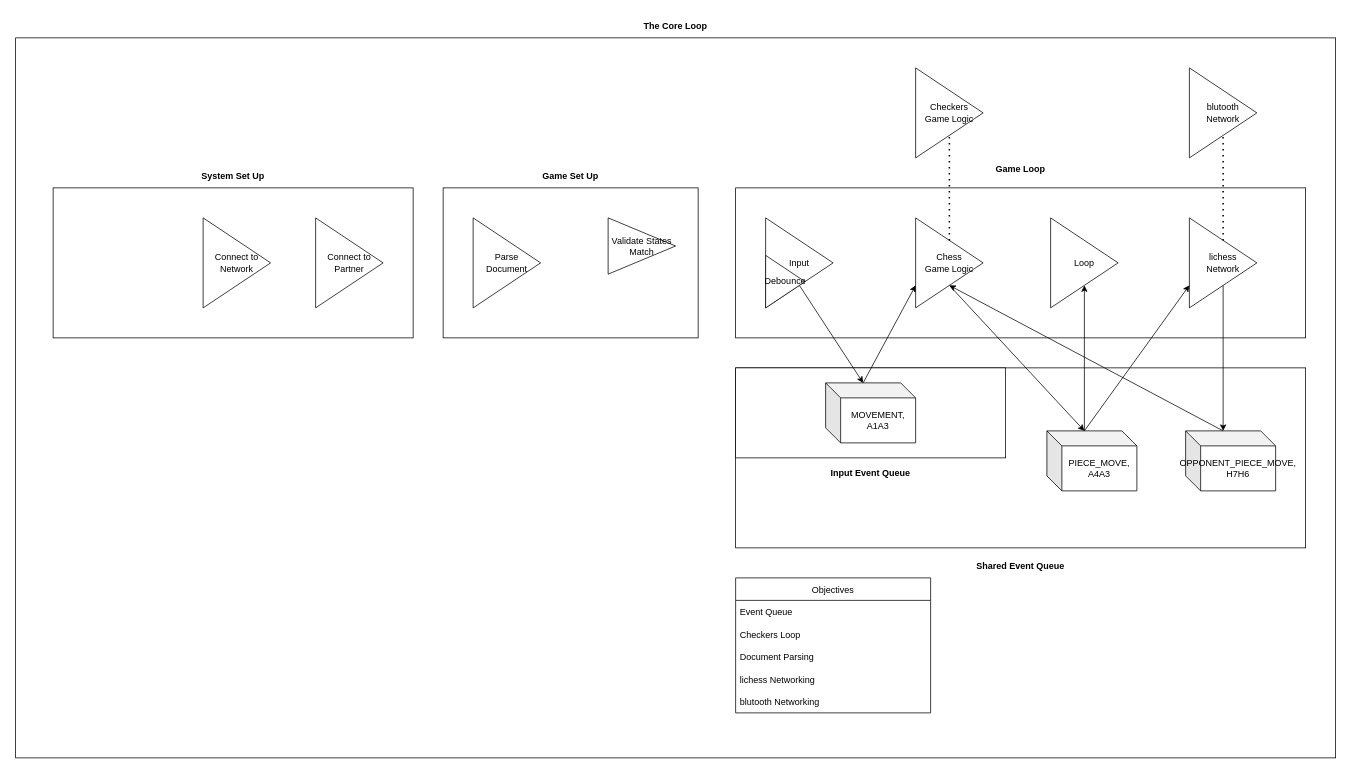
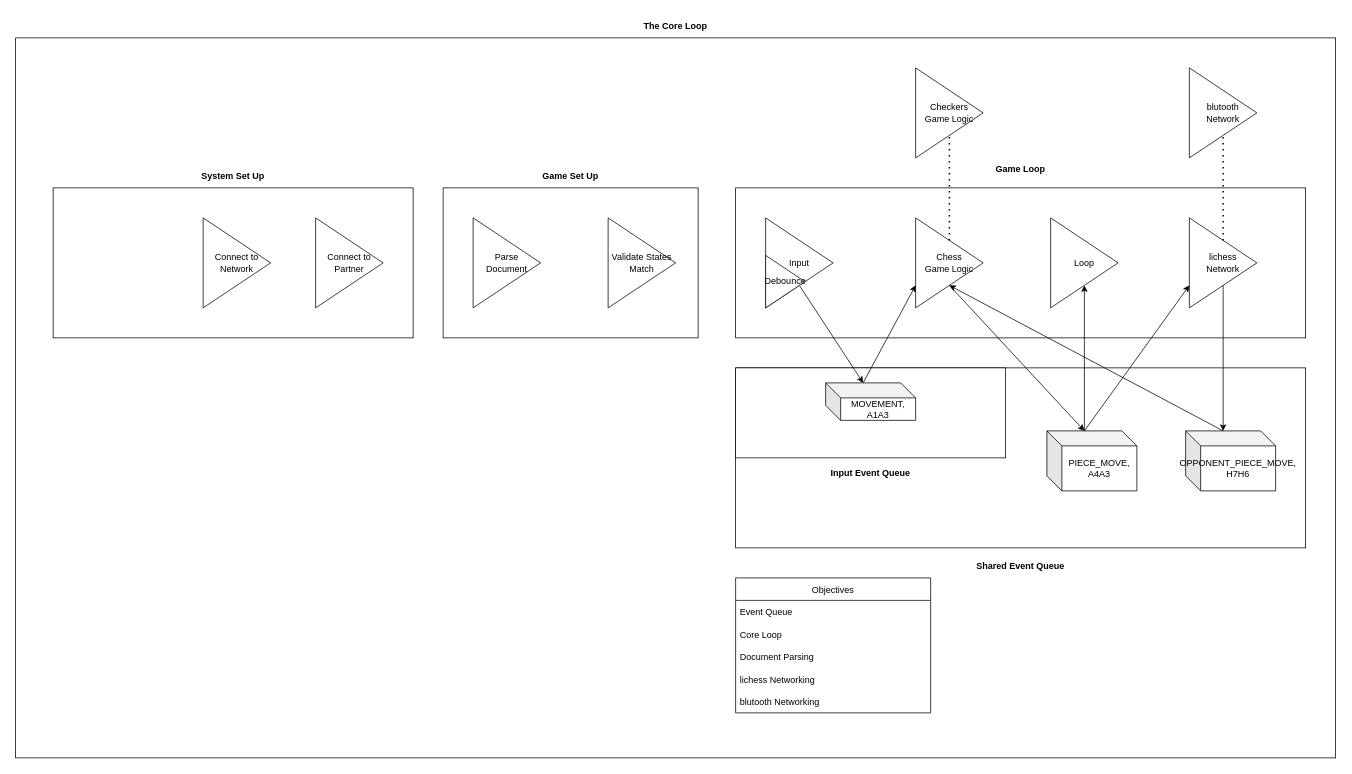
(642, 246) -> (642, 263)
(870, 413) -> (870, 402)
(771, 635) -> (761, 635)
